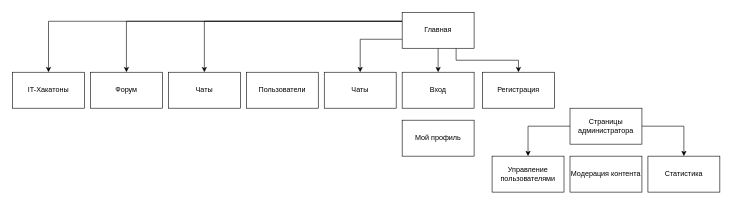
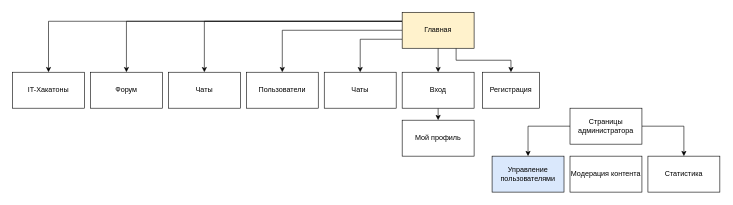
none -> (282, 30)
(438, 30) -> (438, 30)
(519, 90) -> (511, 90)
none -> (438, 114)
(528, 174) -> (528, 174)
